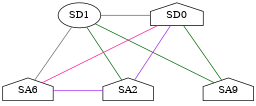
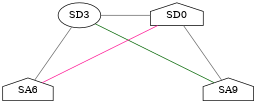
(79, 15) -> (79, 15)
(203, 53) -> (203, 53)
(128, 90) -> none
